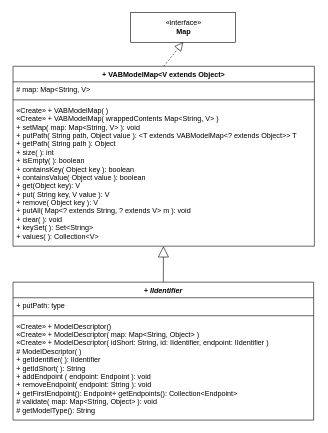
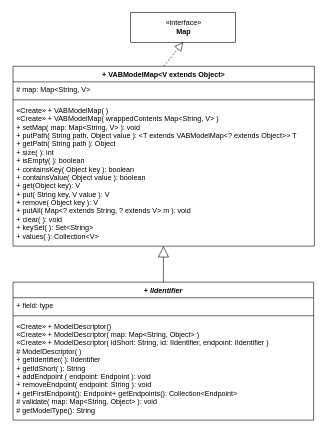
(43, 306) -> (38, 306)
